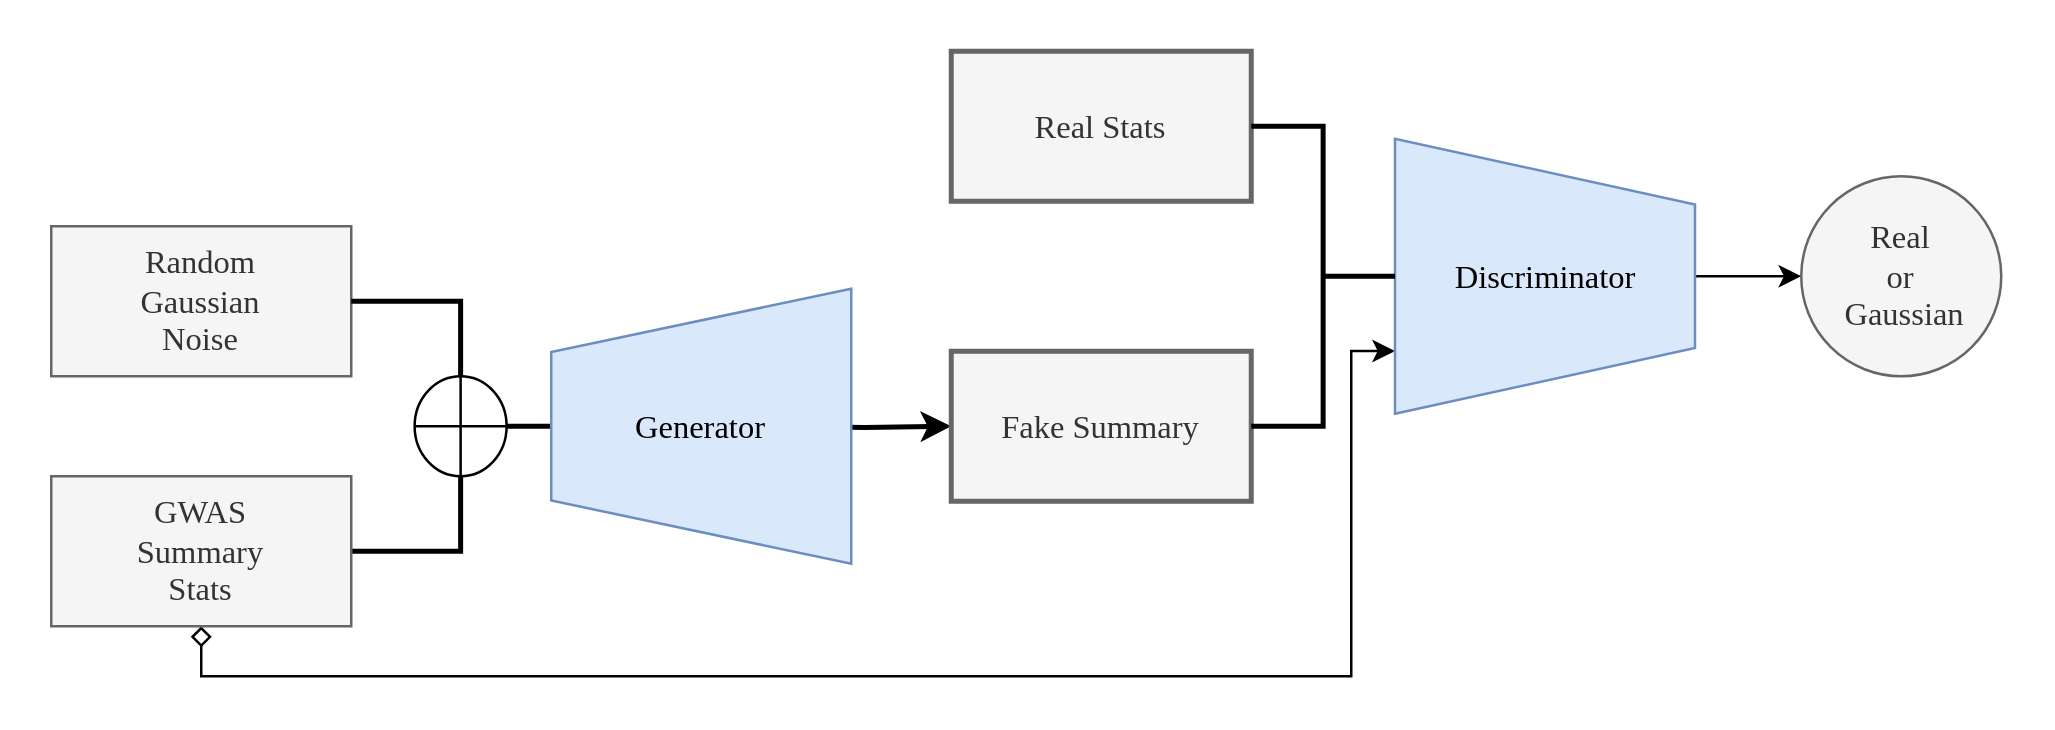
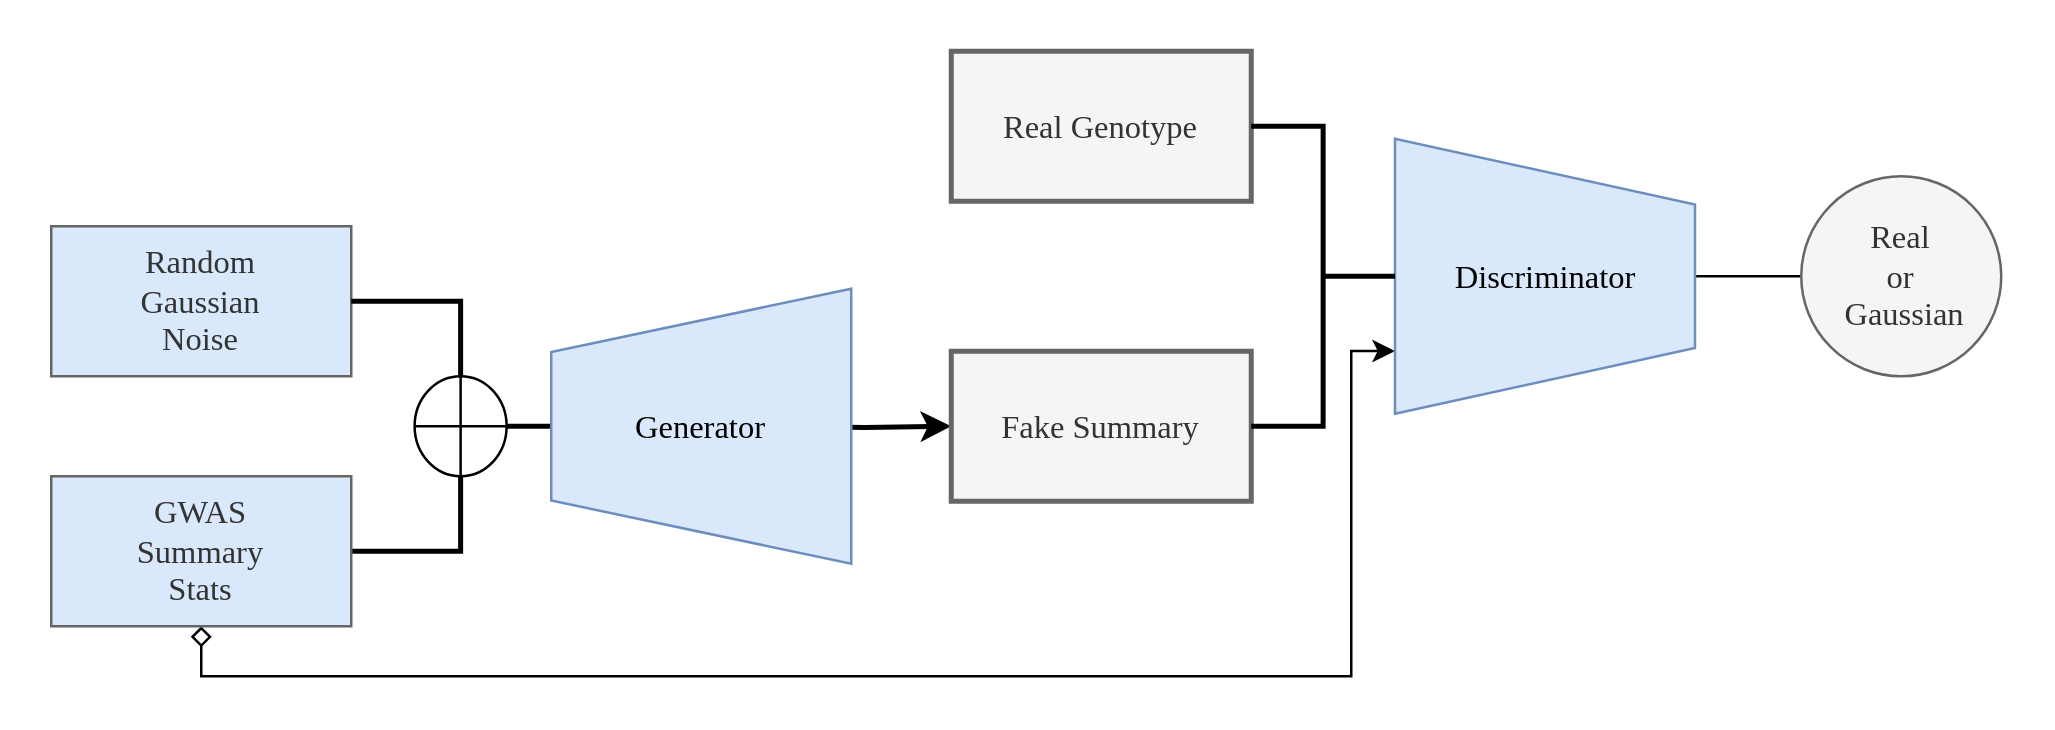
(1101, 126) -> (1101, 126)
(1783, 276) -> (1790, 276)
(201, 301) -> (201, 301)
(201, 551) -> (201, 551)
